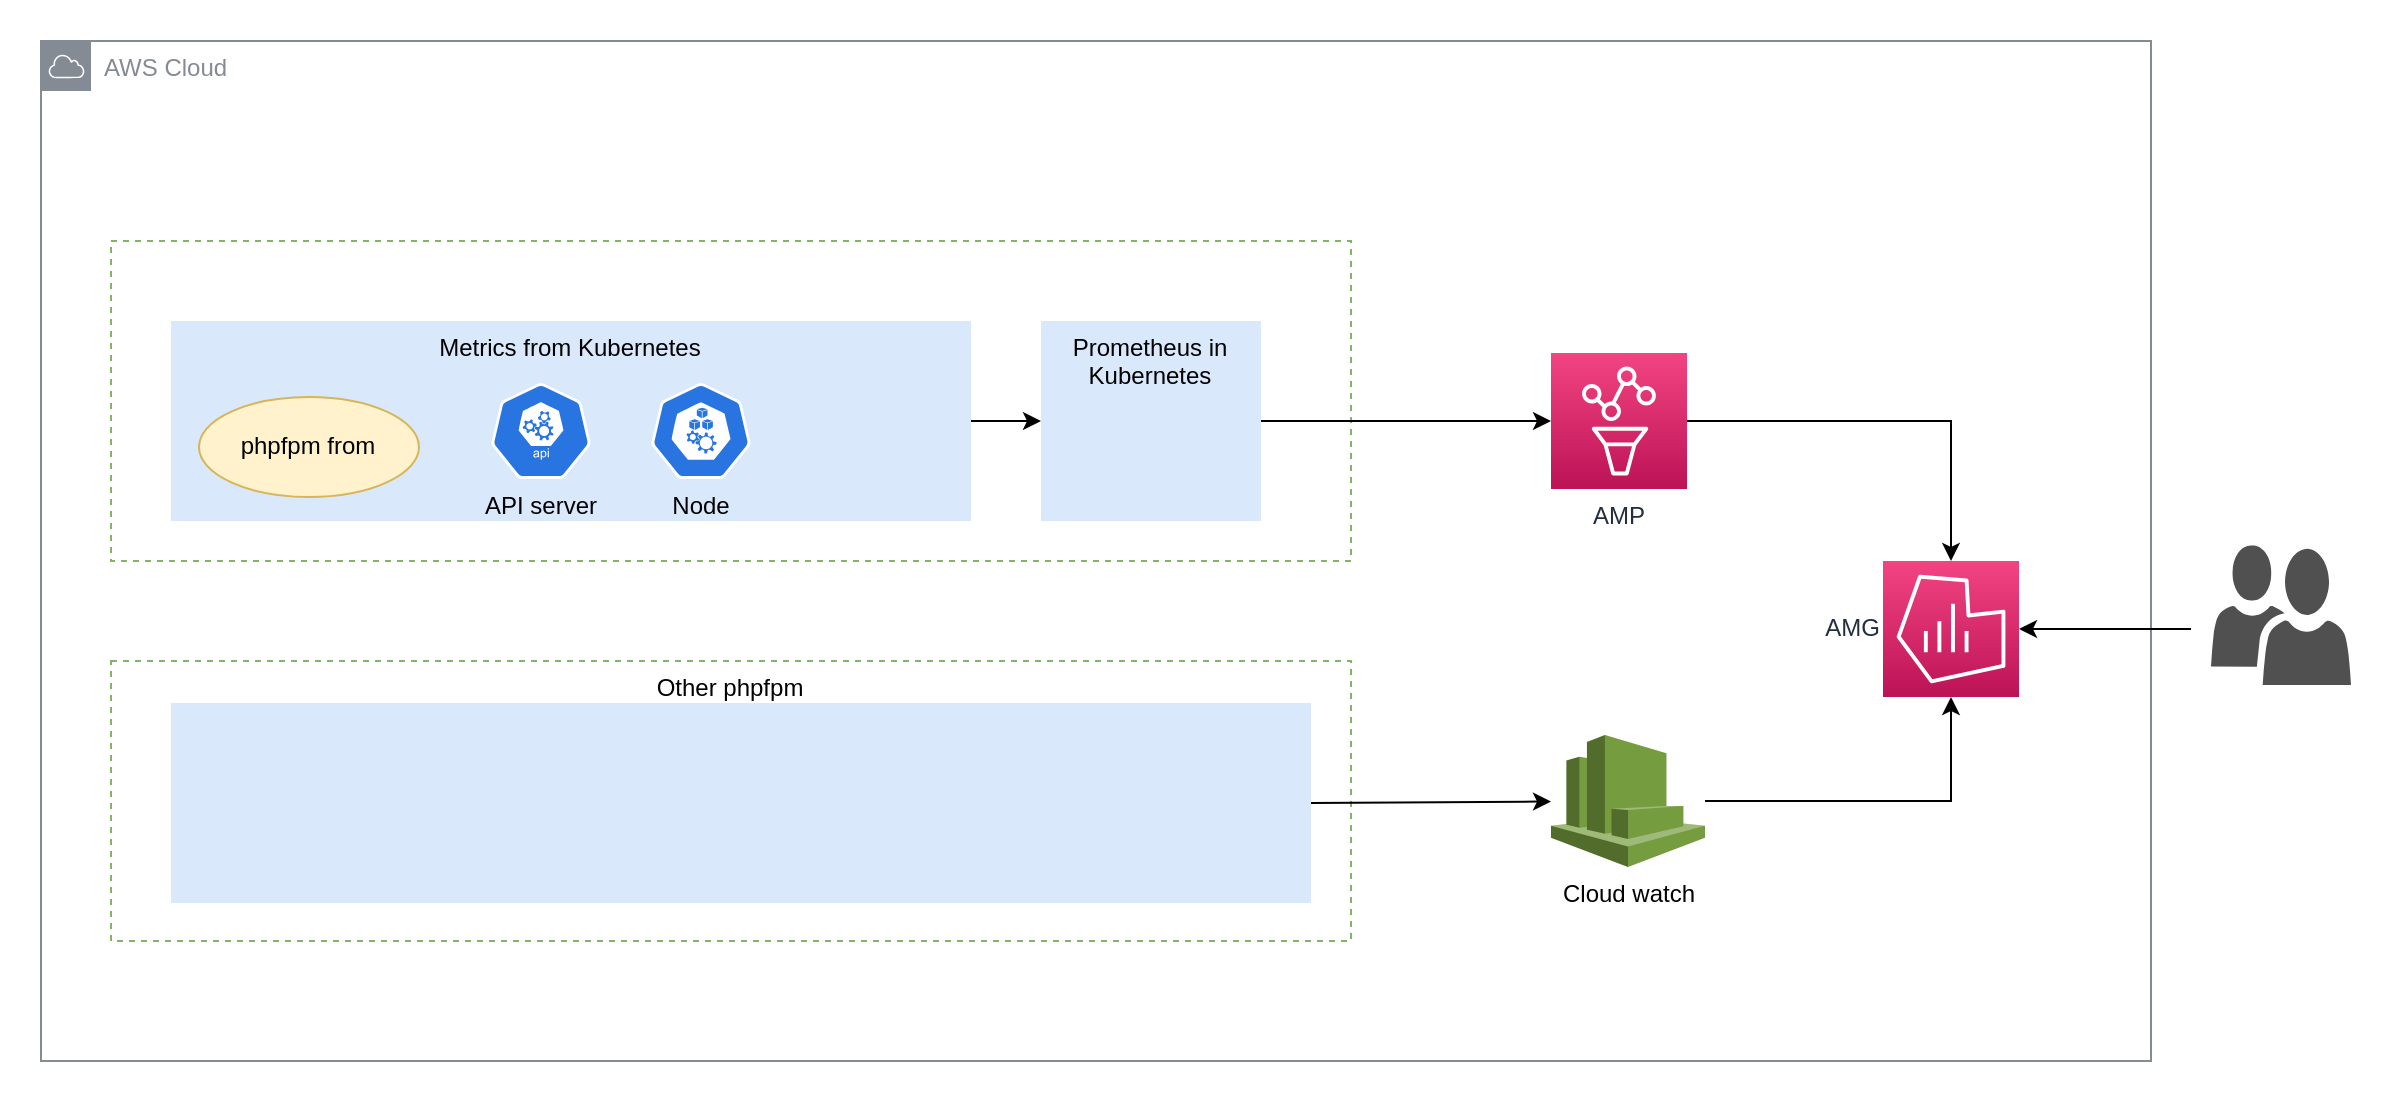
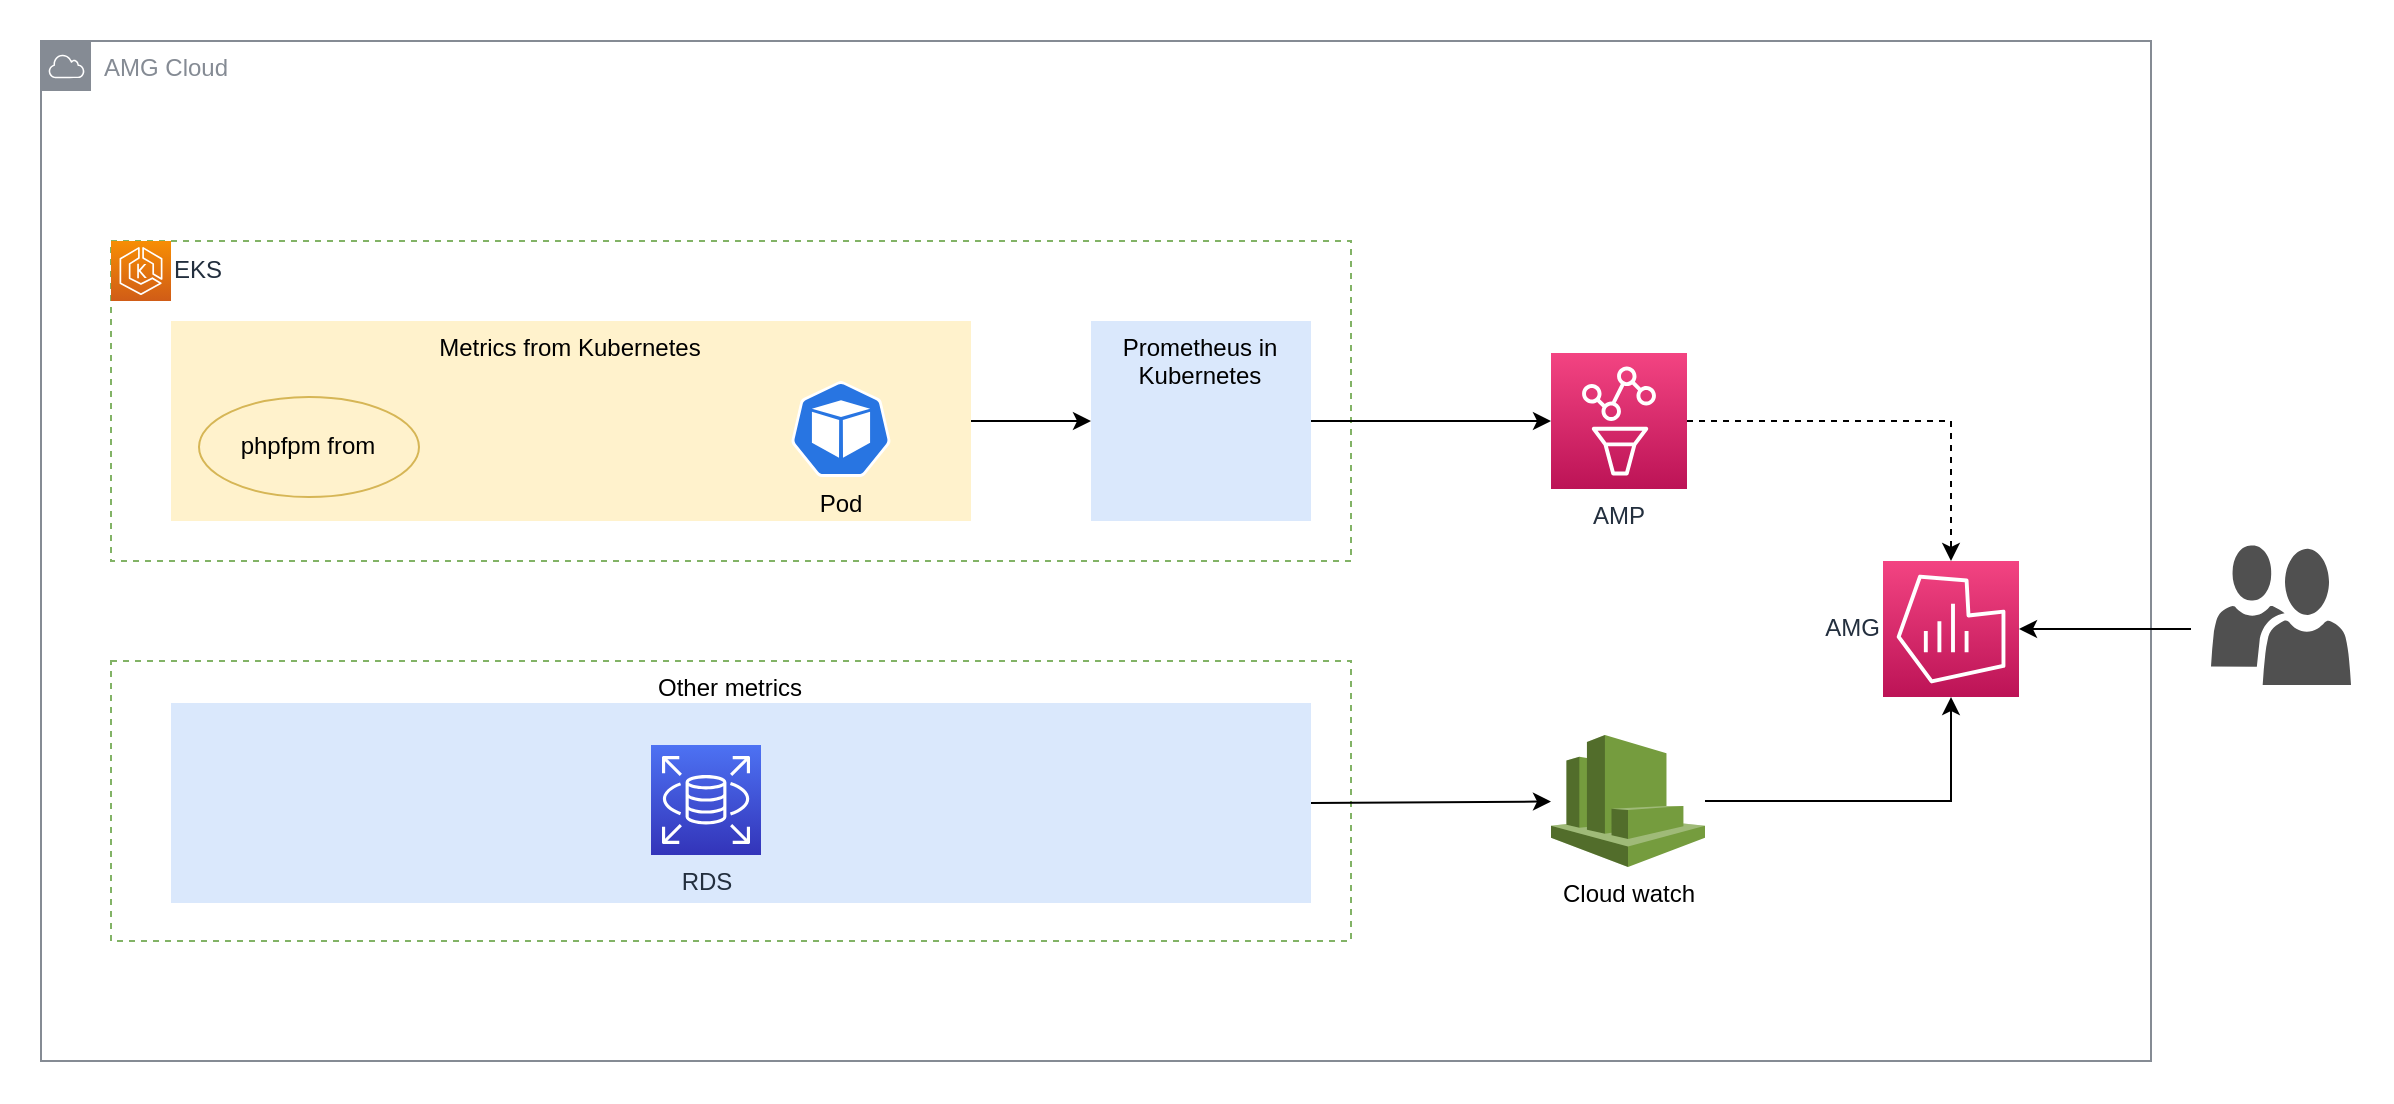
(159, 69) -> (159, 69)
none -> (141, 271)
(571, 349) -> (571, 349)
(1151, 421) -> (1201, 421)
(1880, 421) -> (1880, 421)
none -> (841, 429)
(541, 431) -> none
(701, 431) -> none
(731, 689) -> (731, 689)
none -> (706, 800)
